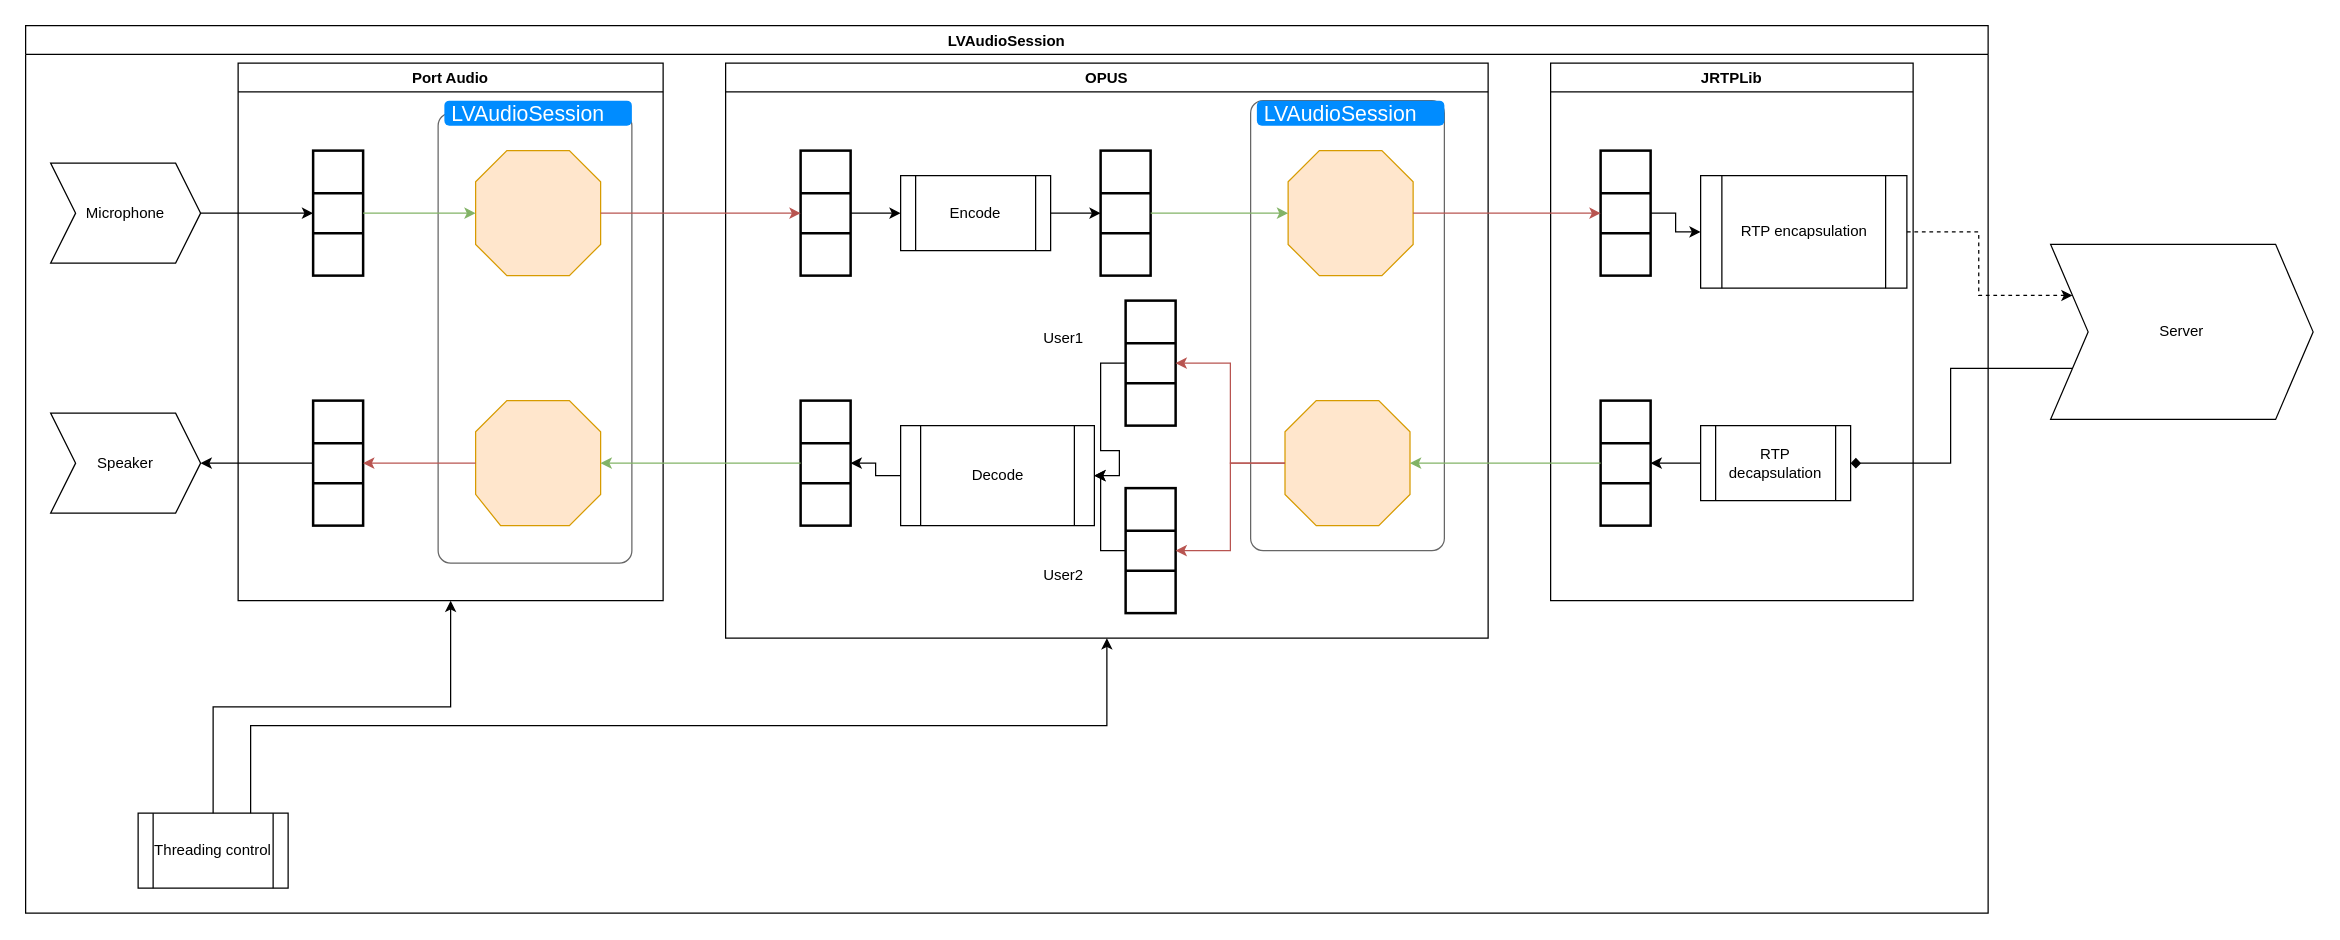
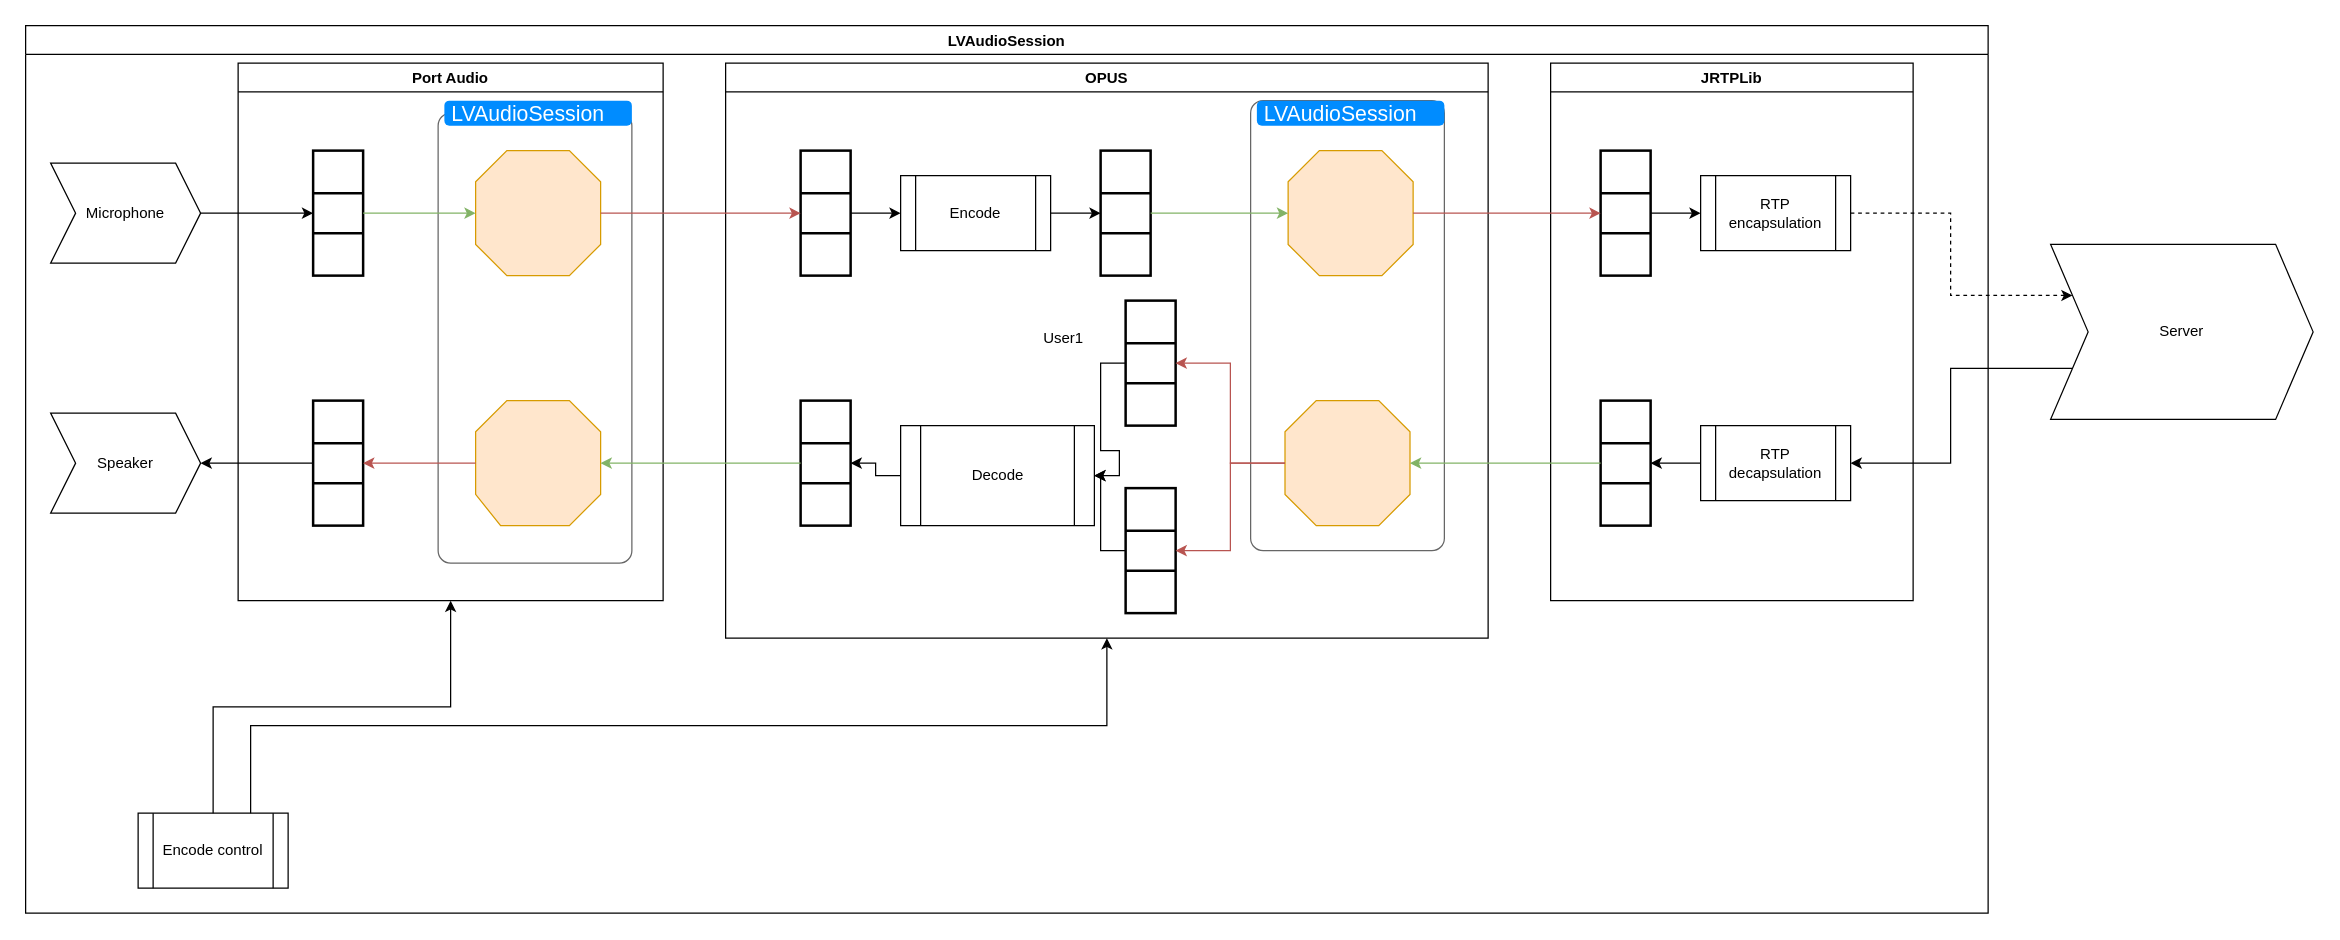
(1804, 232) -> (1776, 213)
(1861, 463) -> (1861, 463)
(1063, 576) -> none
(213, 851) -> (213, 851)
